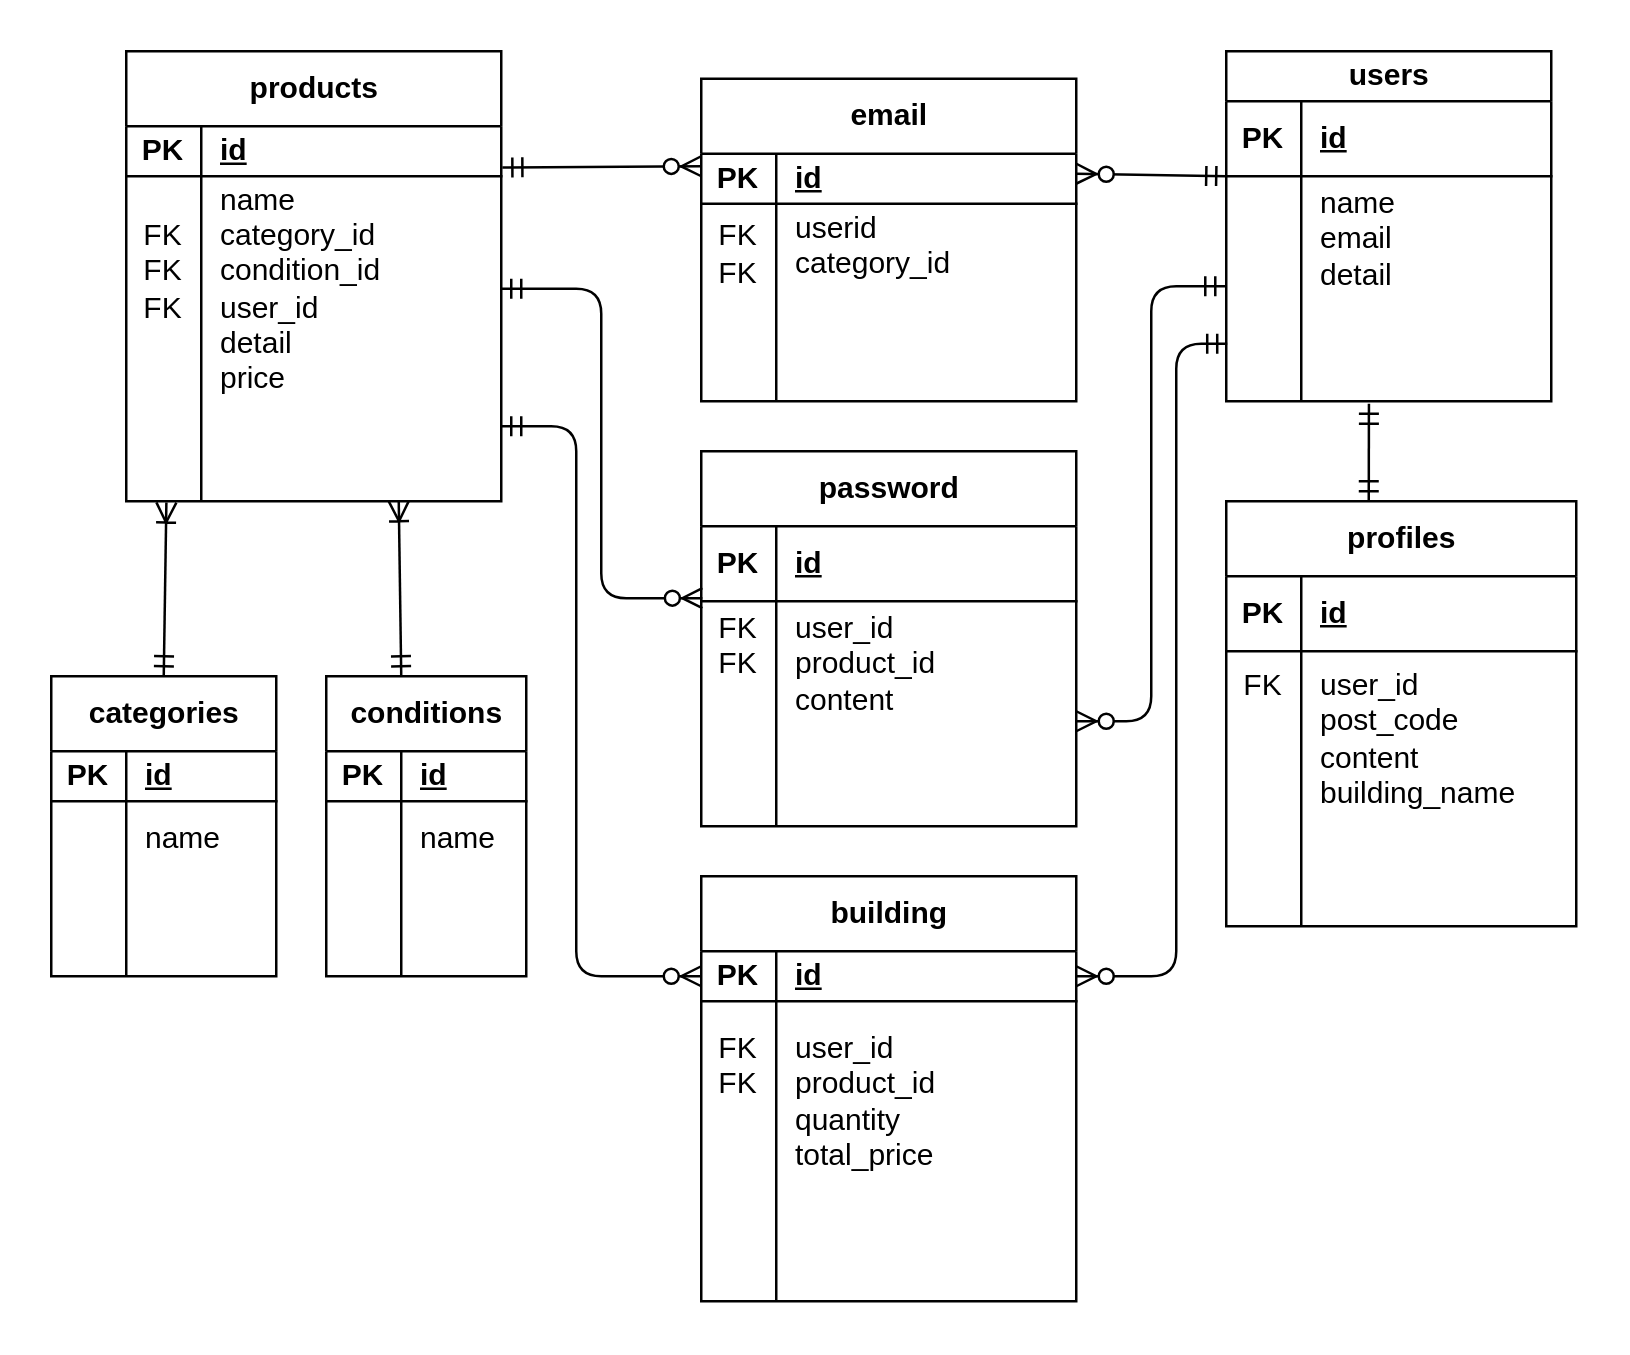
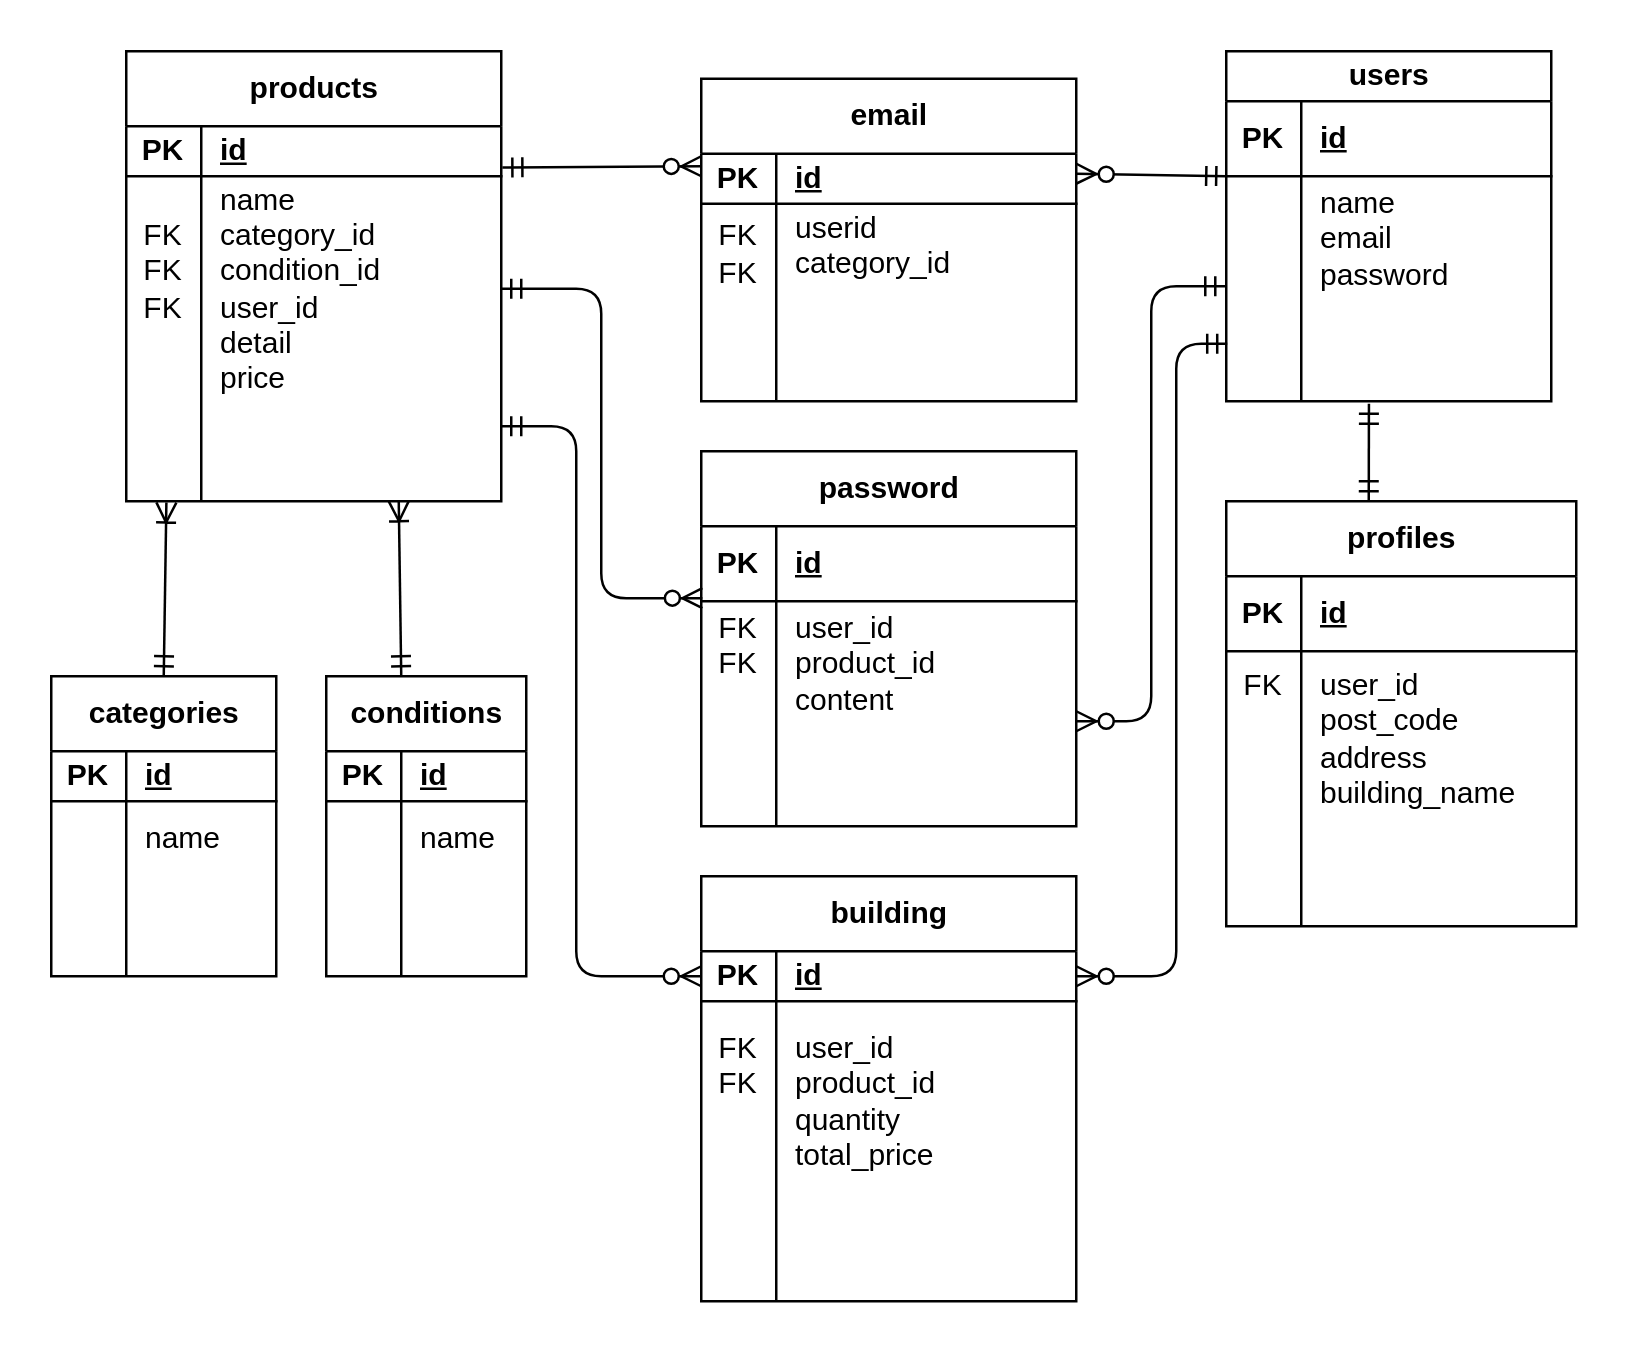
(1364, 239) -> (1388, 239)
(1419, 739) -> (1419, 739)
